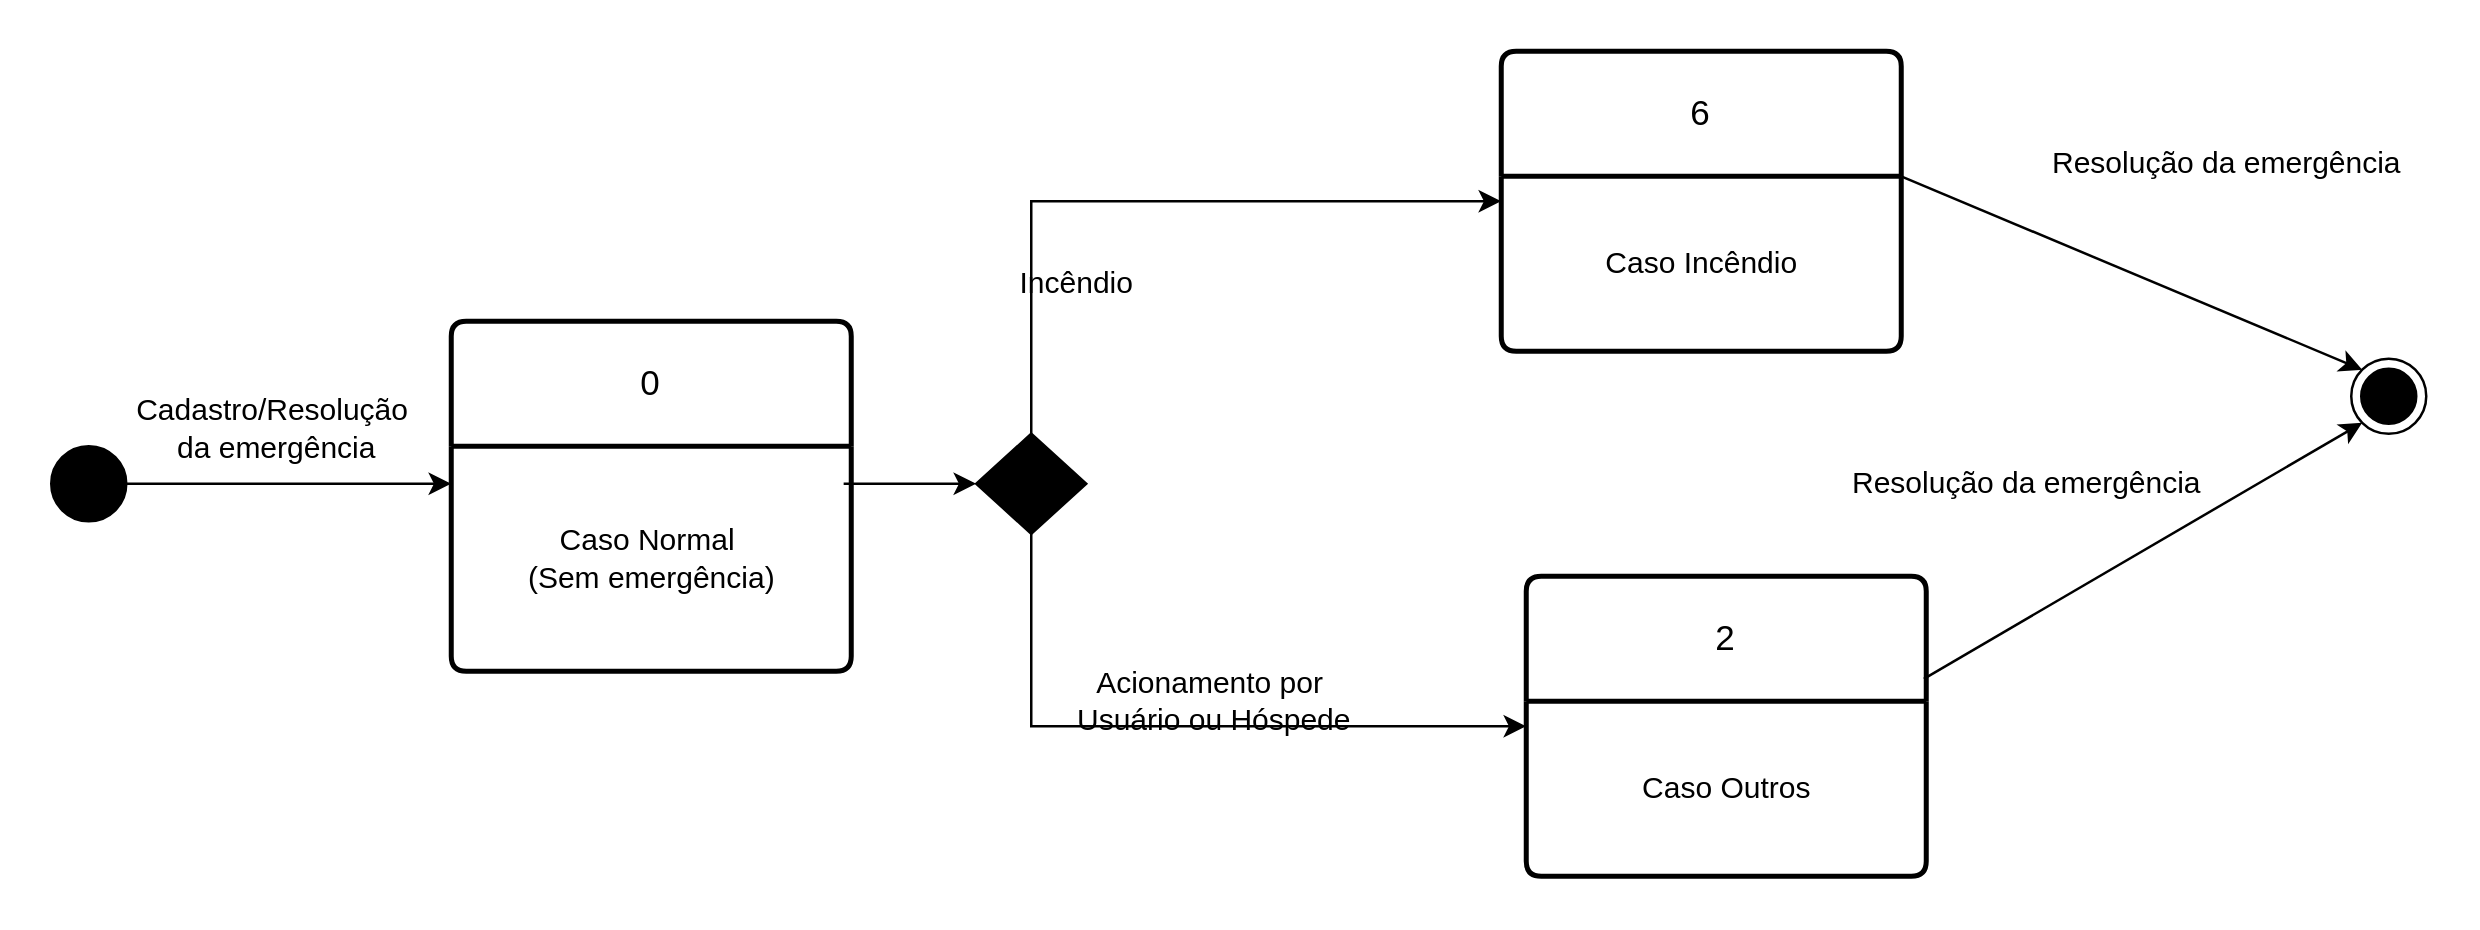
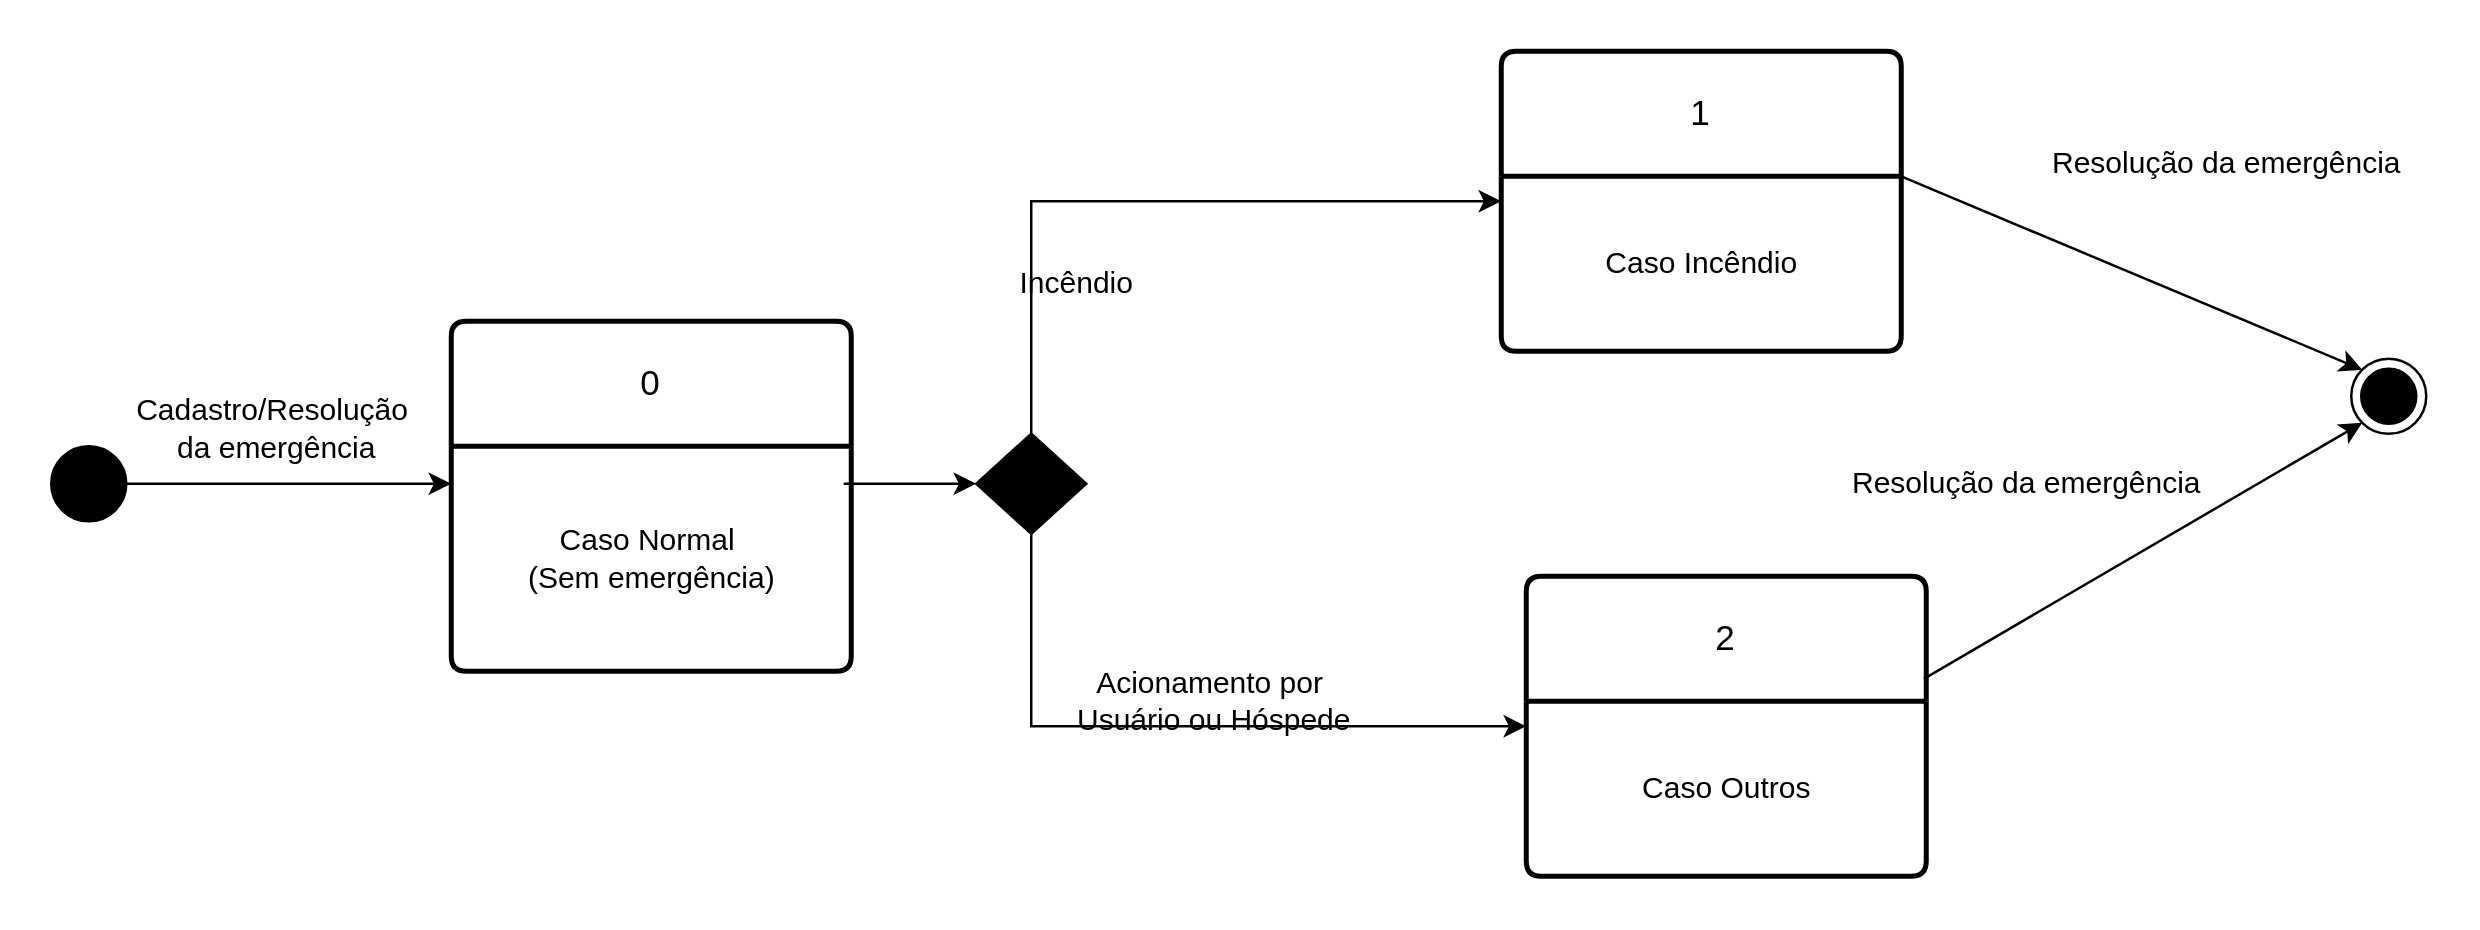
(1701, 114) -> (1701, 114)
